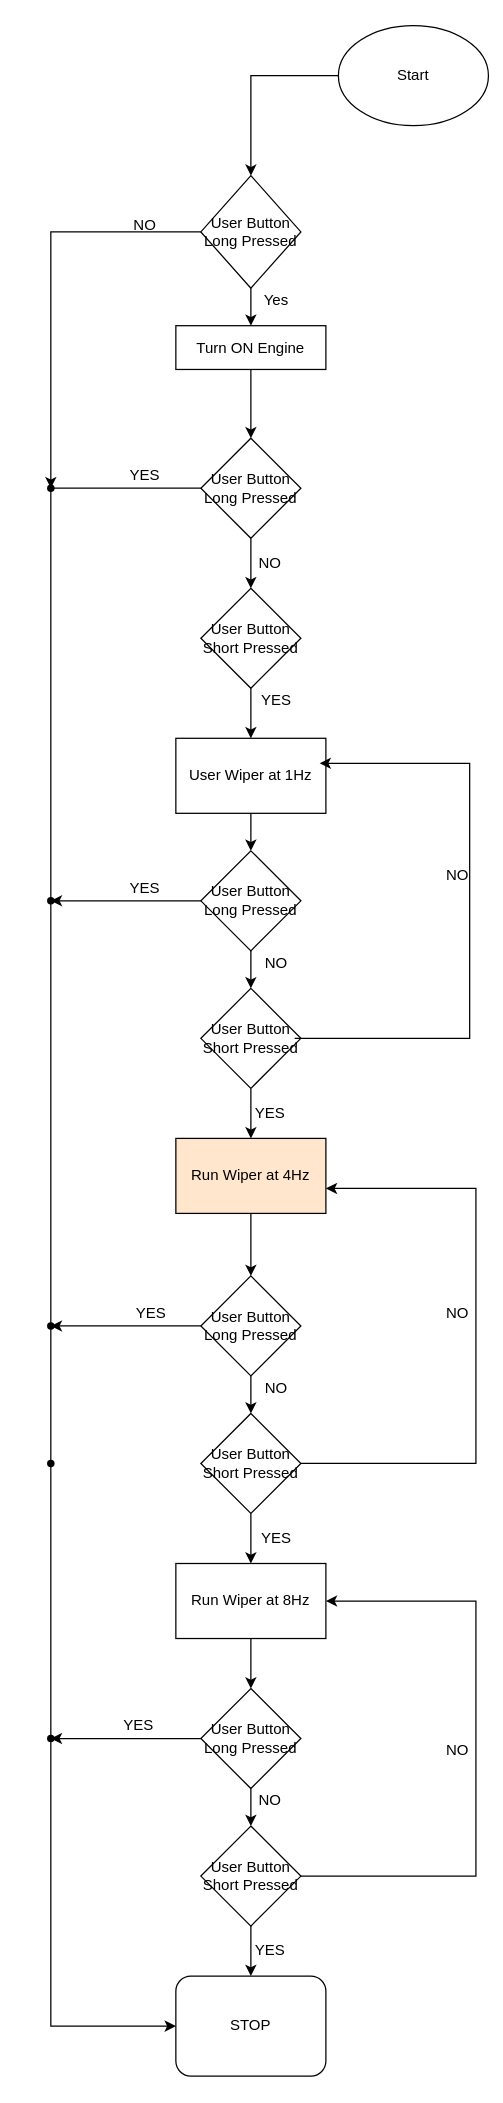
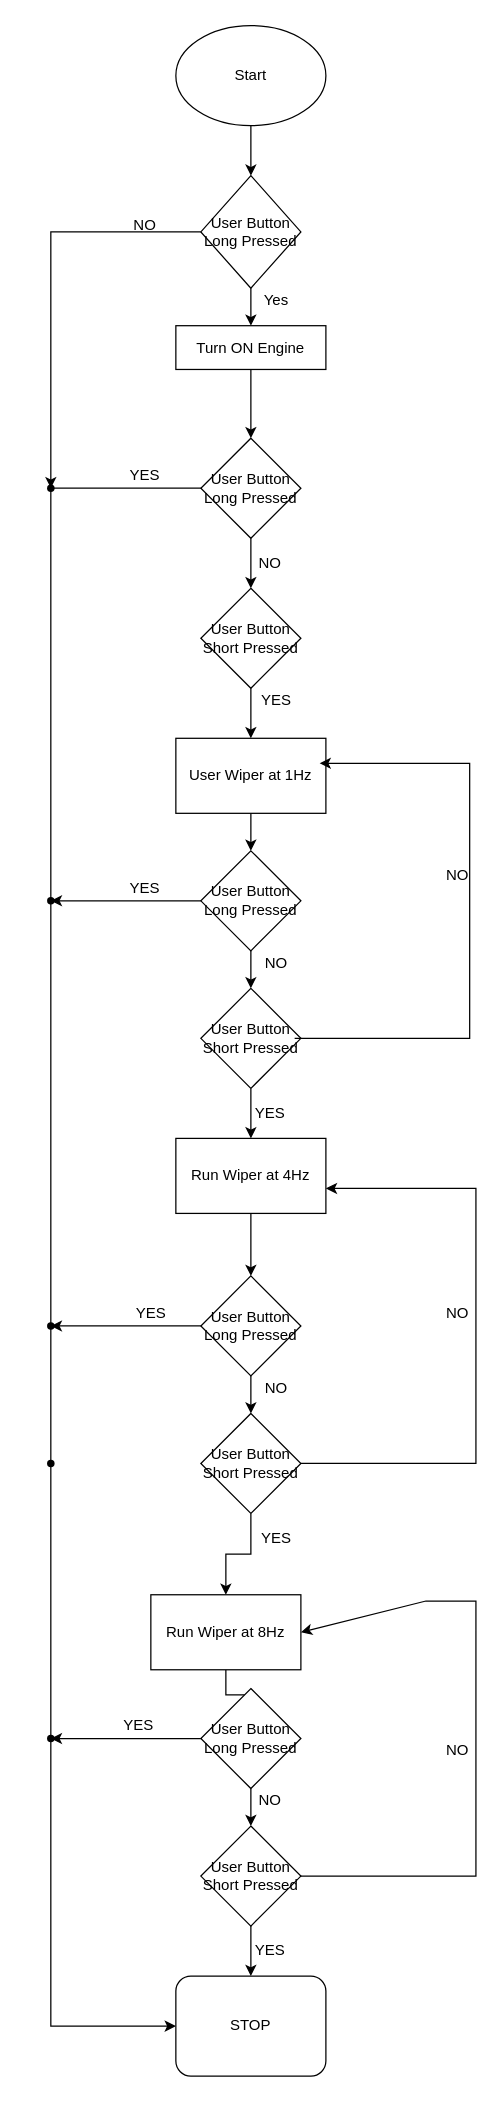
(413, 76) -> (251, 76)
(251, 1176) -> (251, 1176)
(251, 1601) -> (226, 1632)
